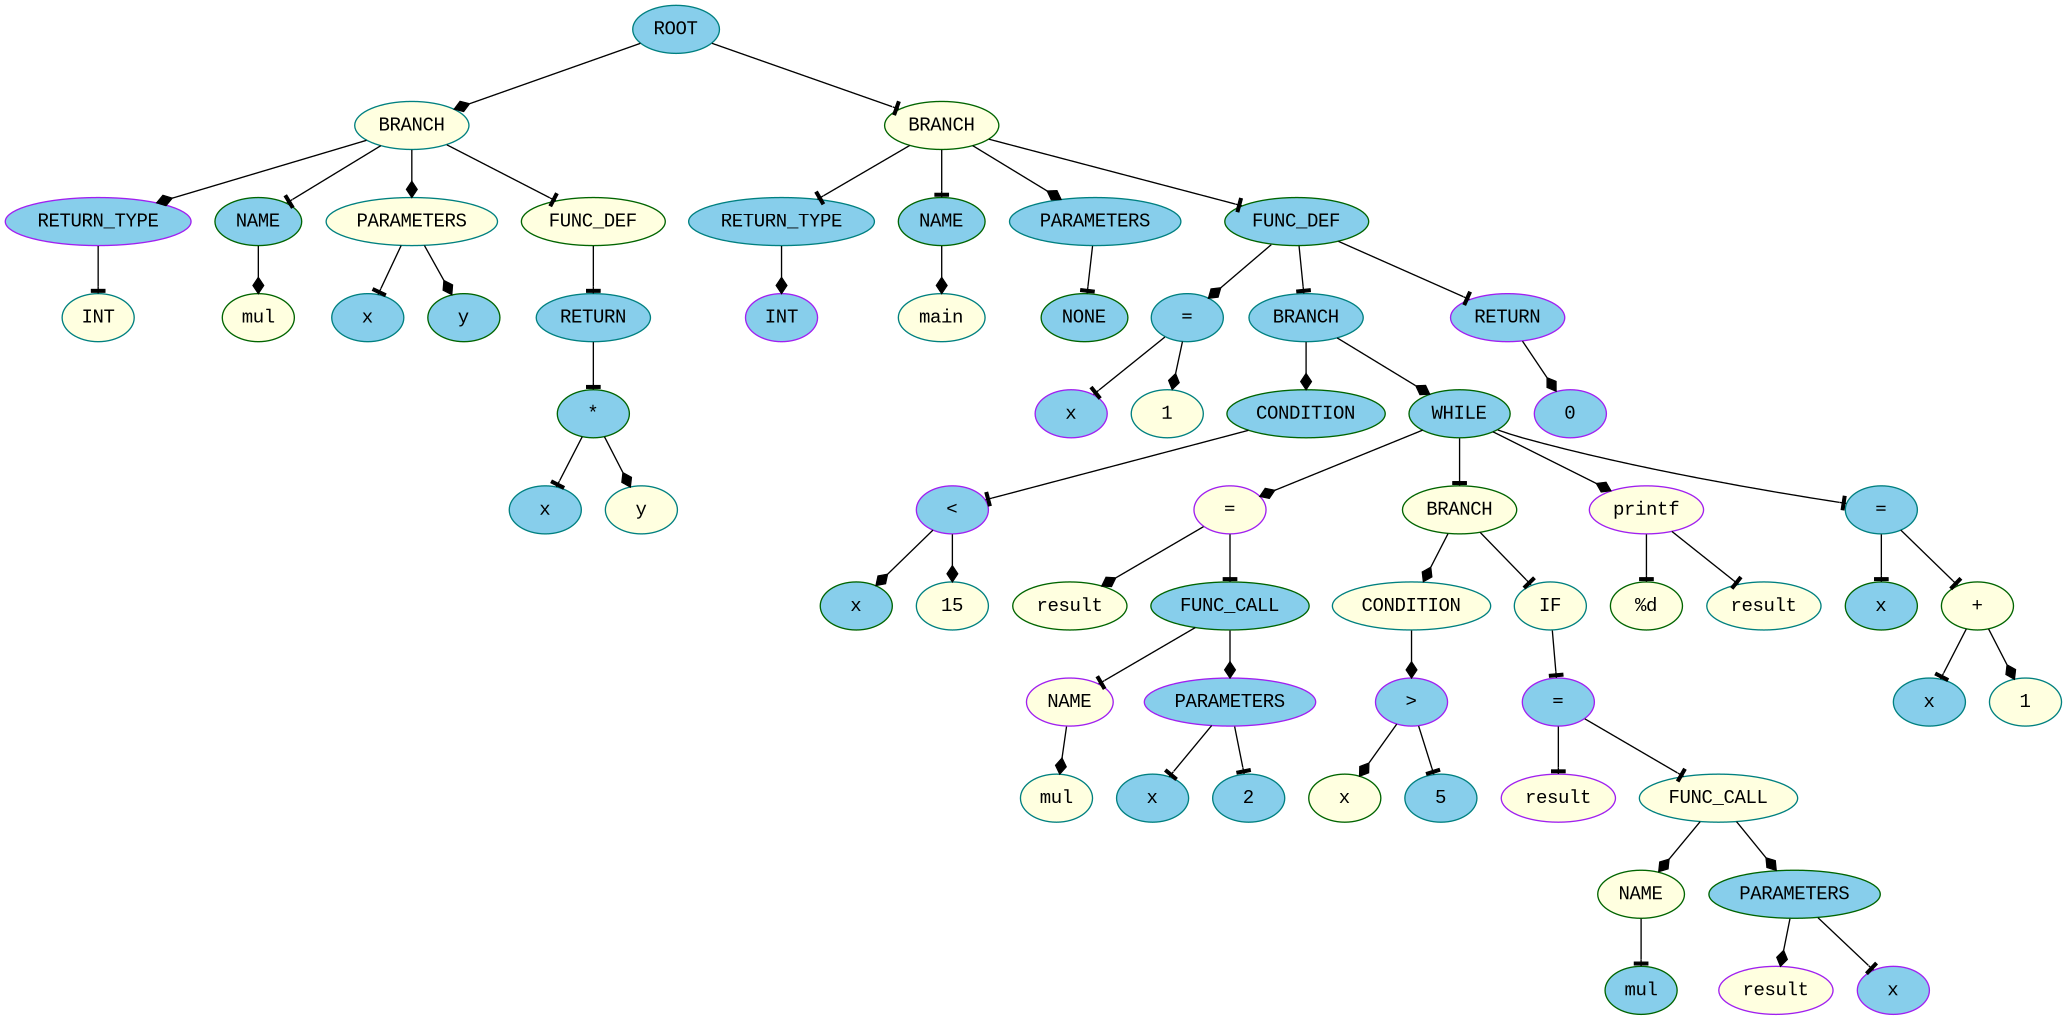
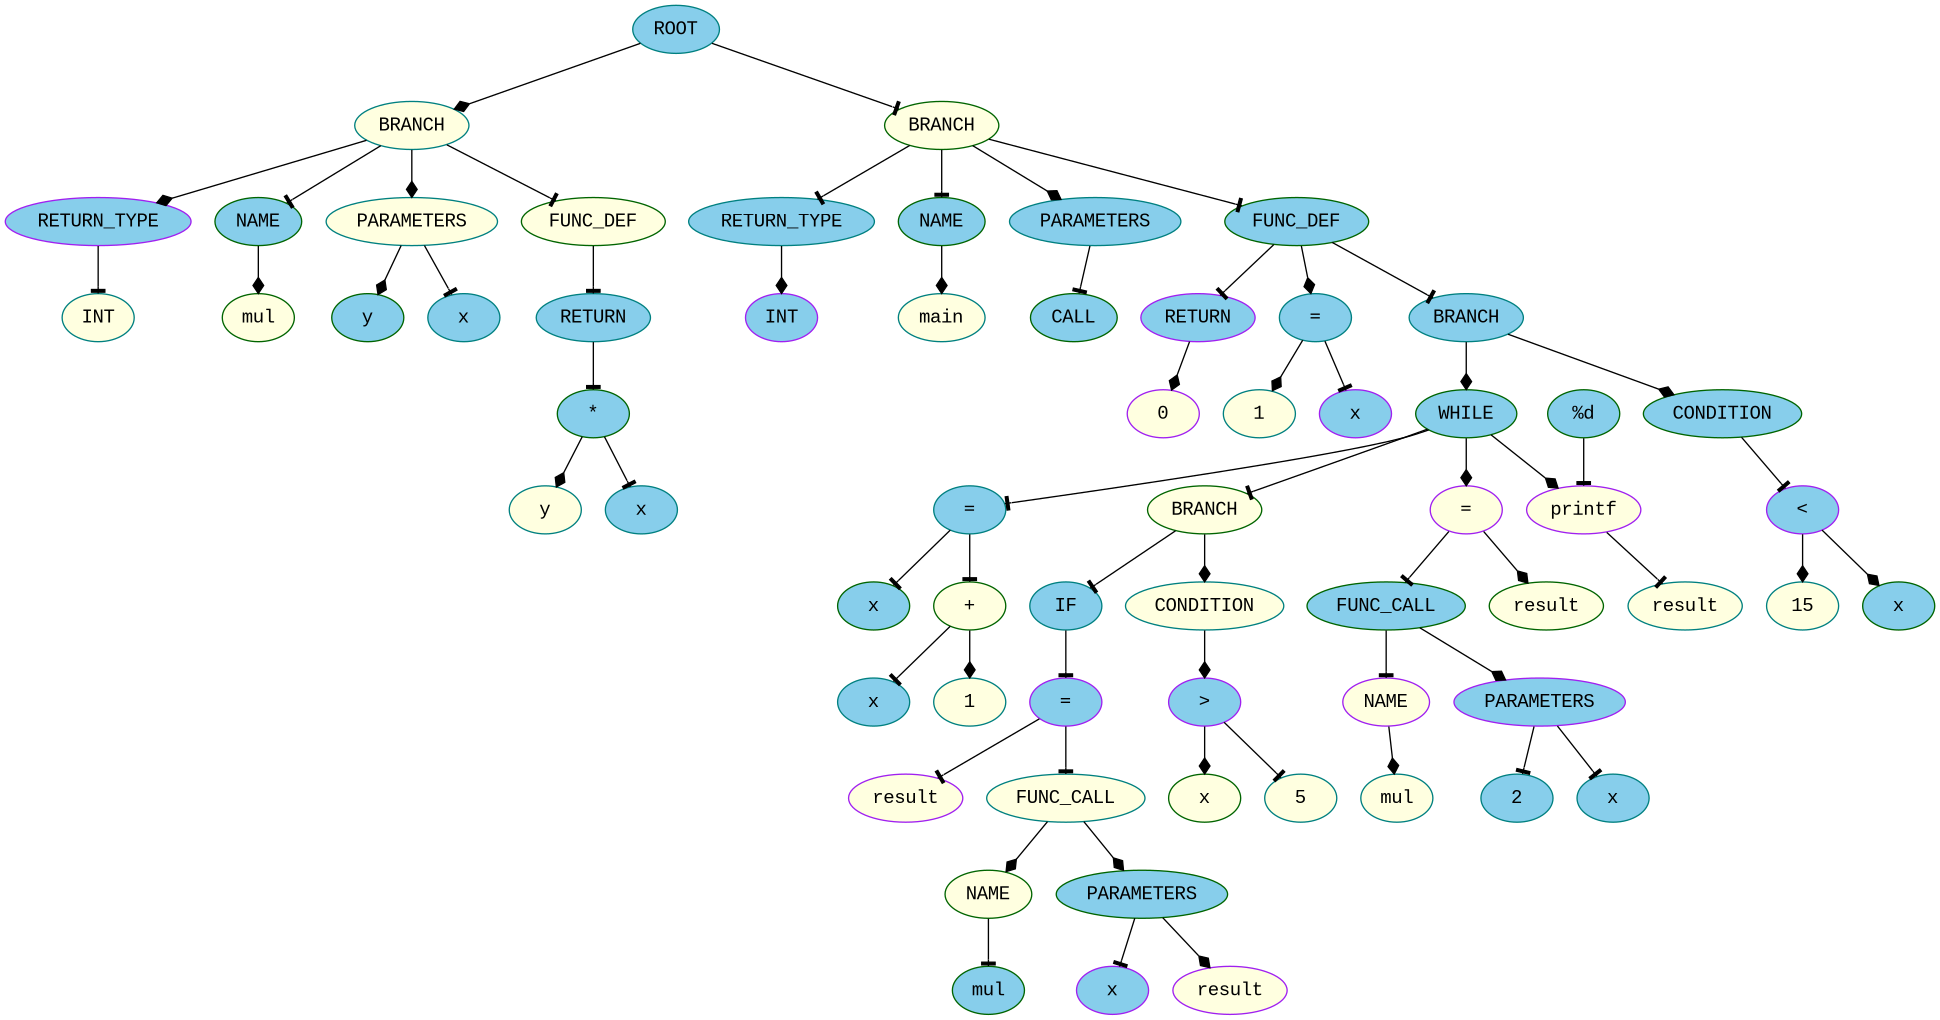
(1085, 318) -> (1074, 318)
(1570, 414) -> (1163, 414)
(1646, 555) -> (1584, 459)
(1550, 606) -> (1066, 606)
(1646, 606) -> (1584, 414)
(1441, 798) -> (1301, 798)
